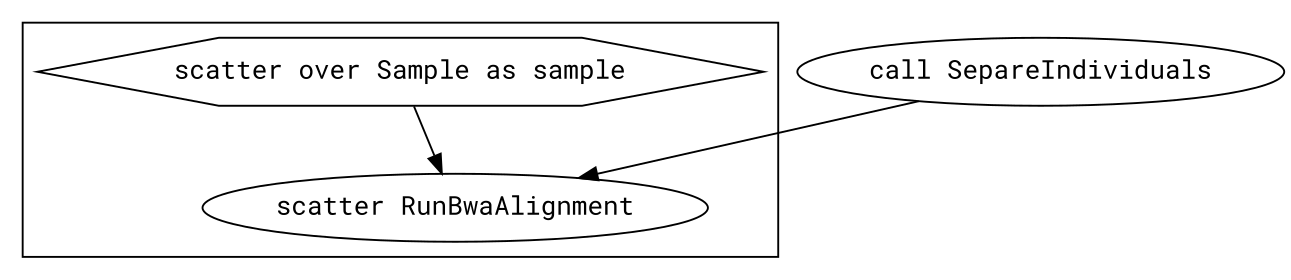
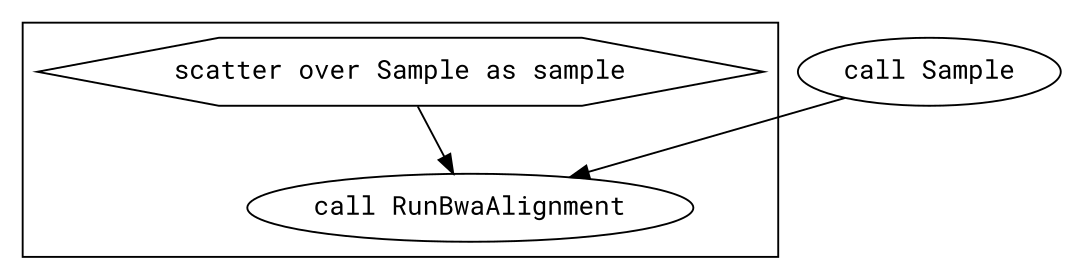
(1041, 72) -> (929, 72)
(455, 208) -> (470, 208)
